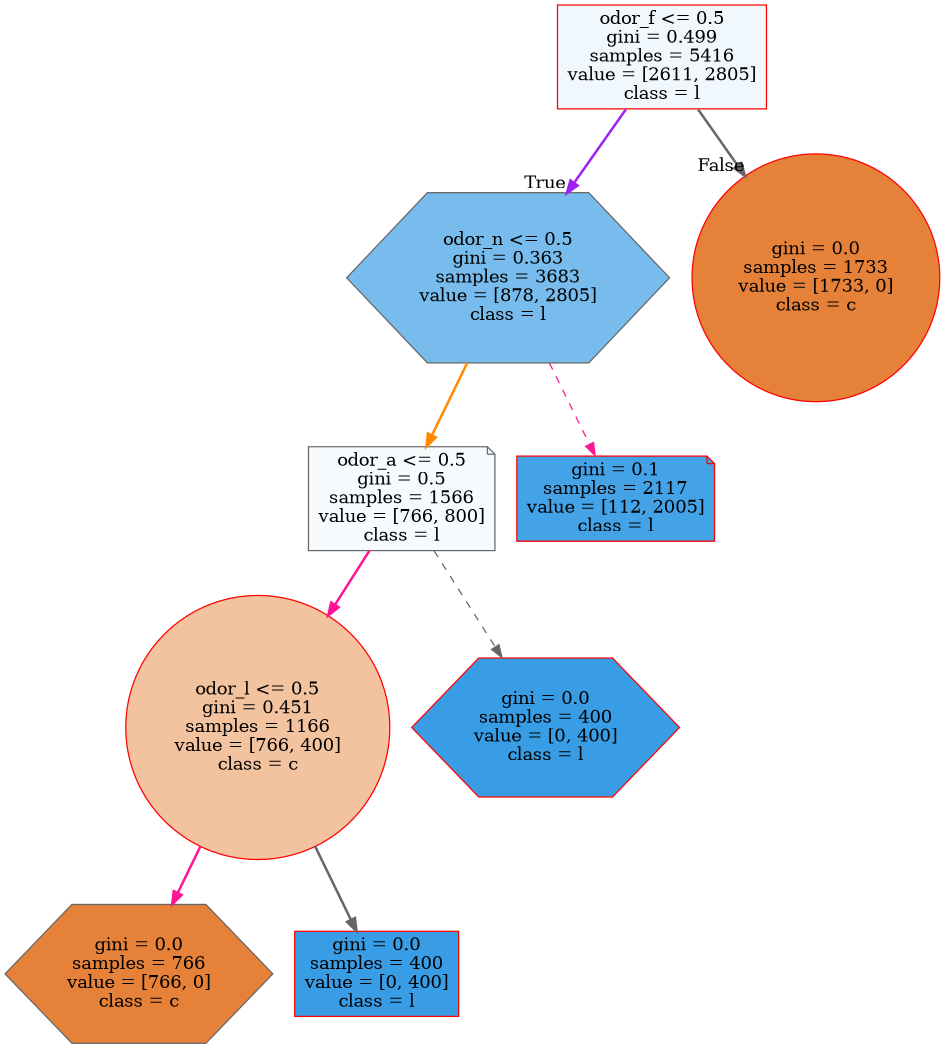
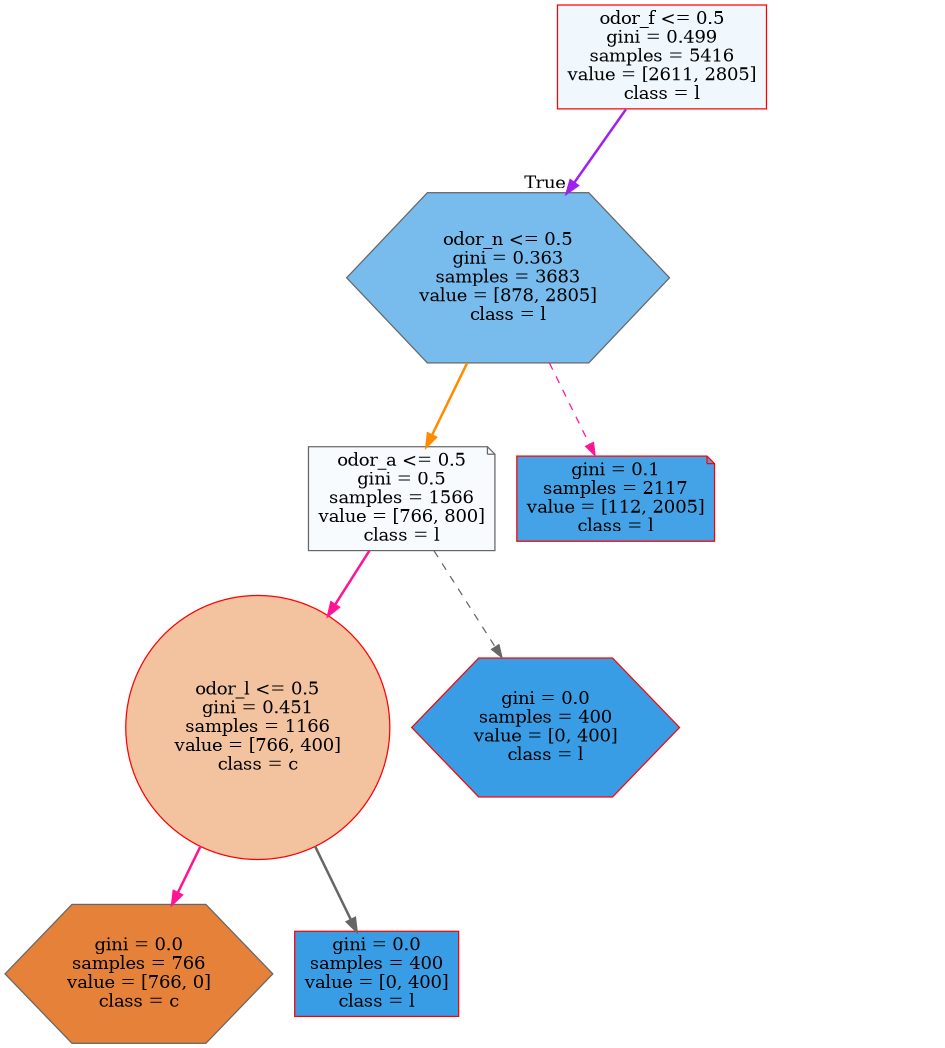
(816, 278) -> none
